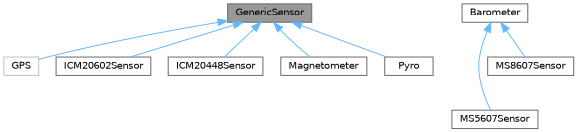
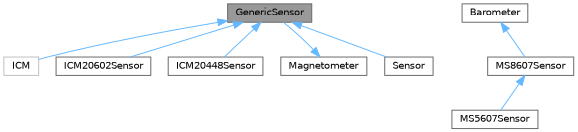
(295, 44) -> (299, 35)
(21, 66) -> (21, 66)
(409, 66) -> (409, 66)
(479, 71) -> (510, 97)
